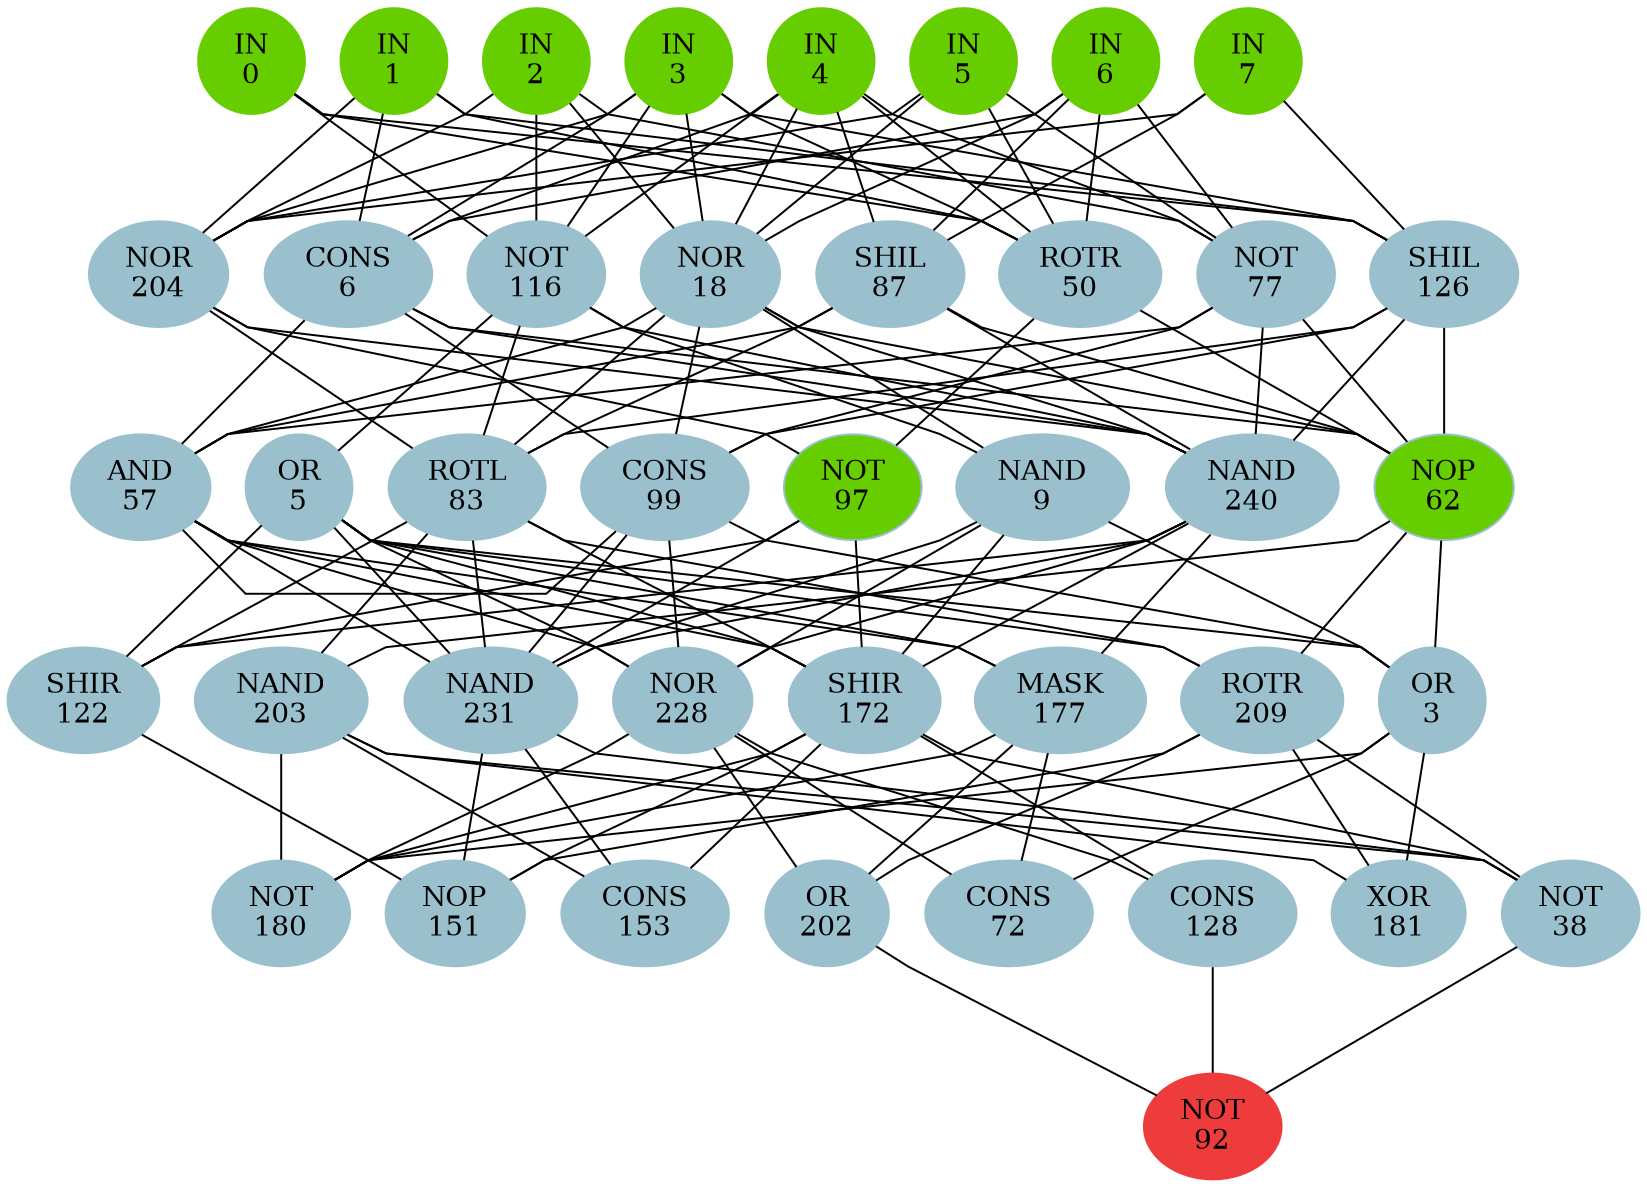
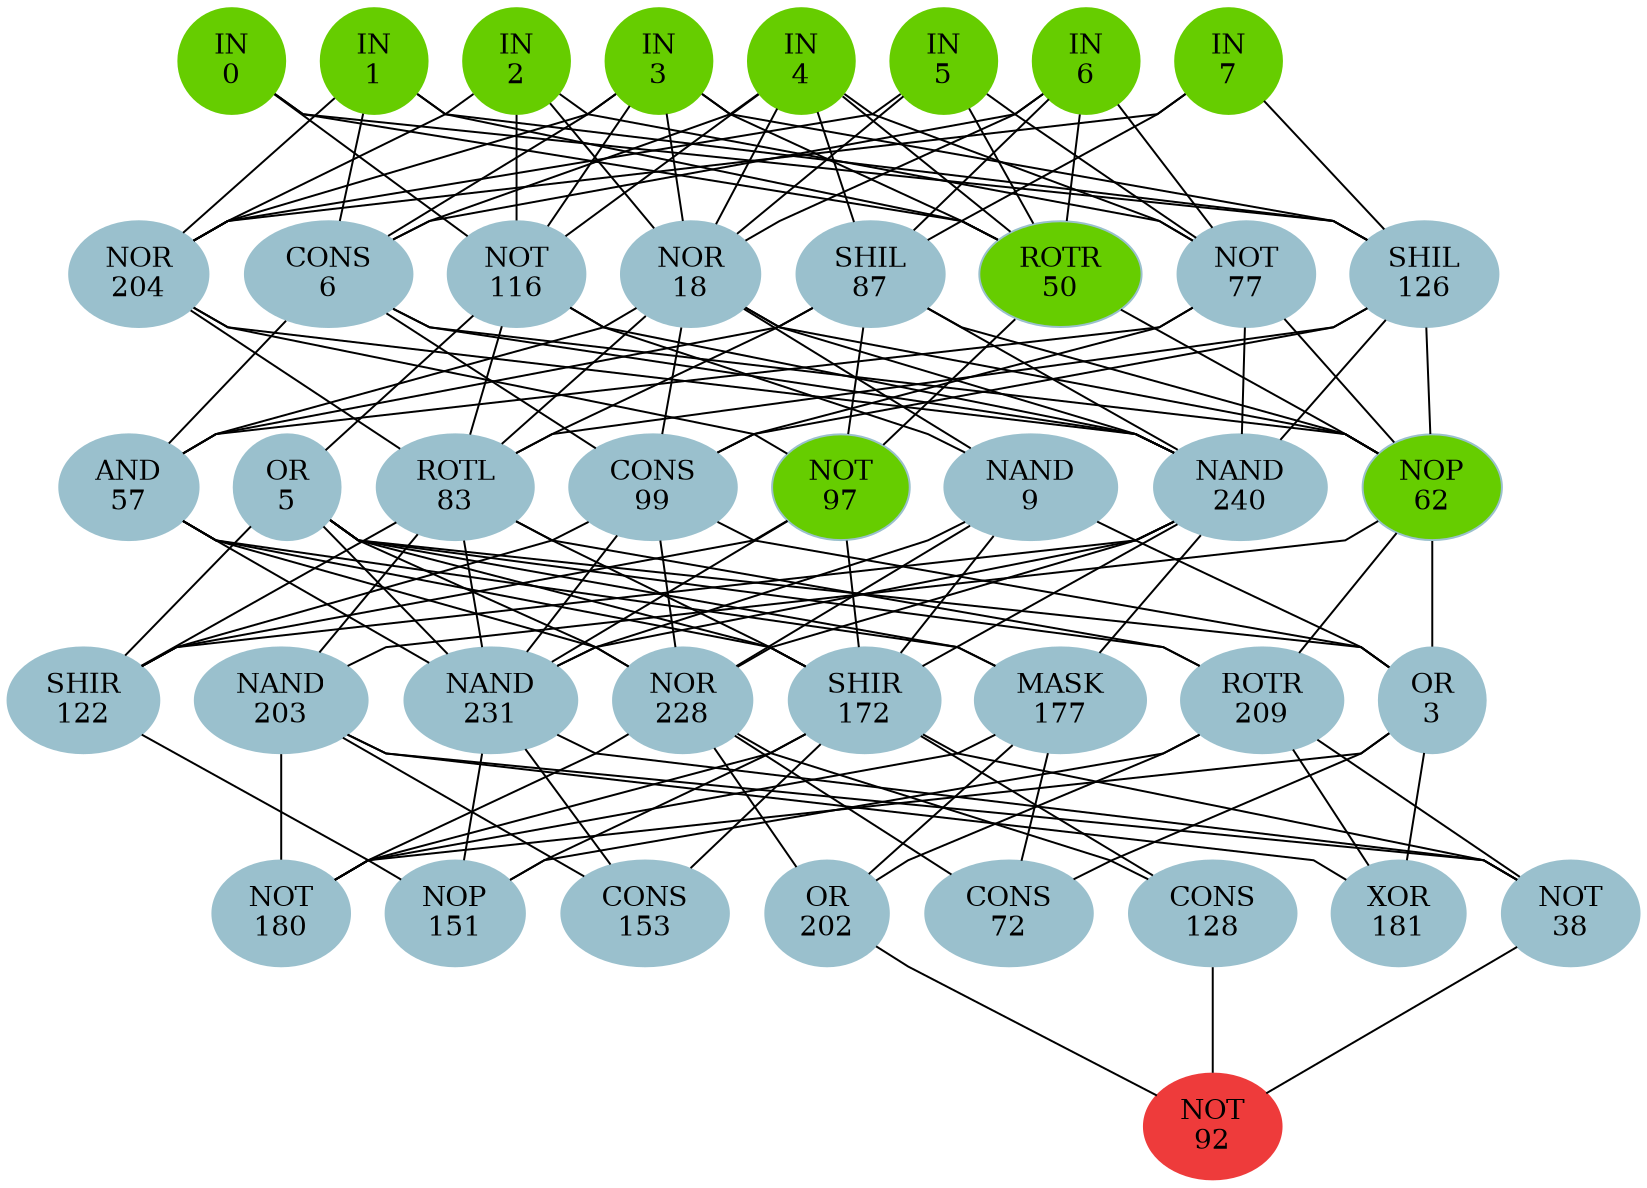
(1080, 274) -> (1060, 274)
none -> (856, 381)
(350, 594) -> (308, 610)
